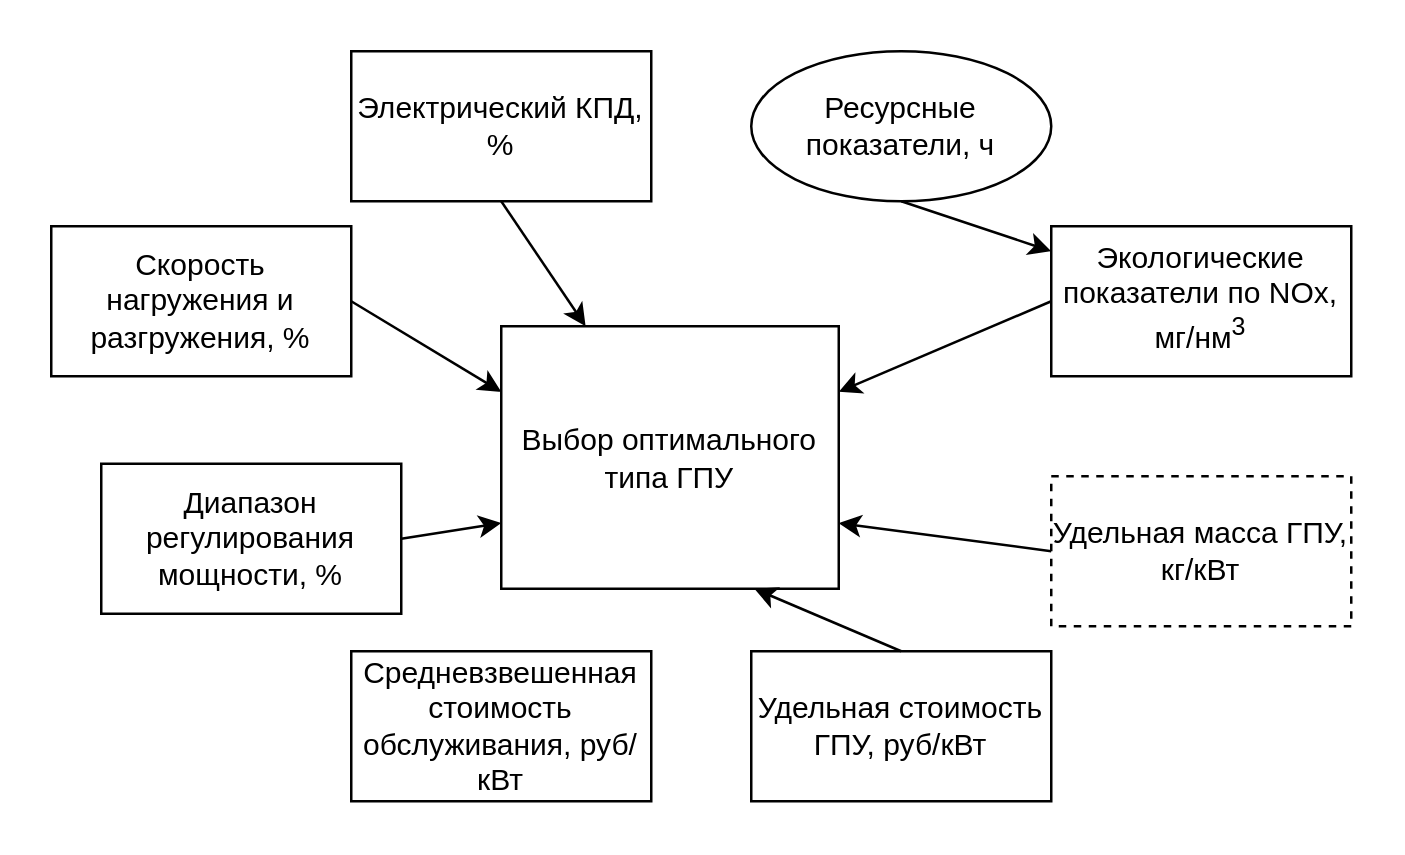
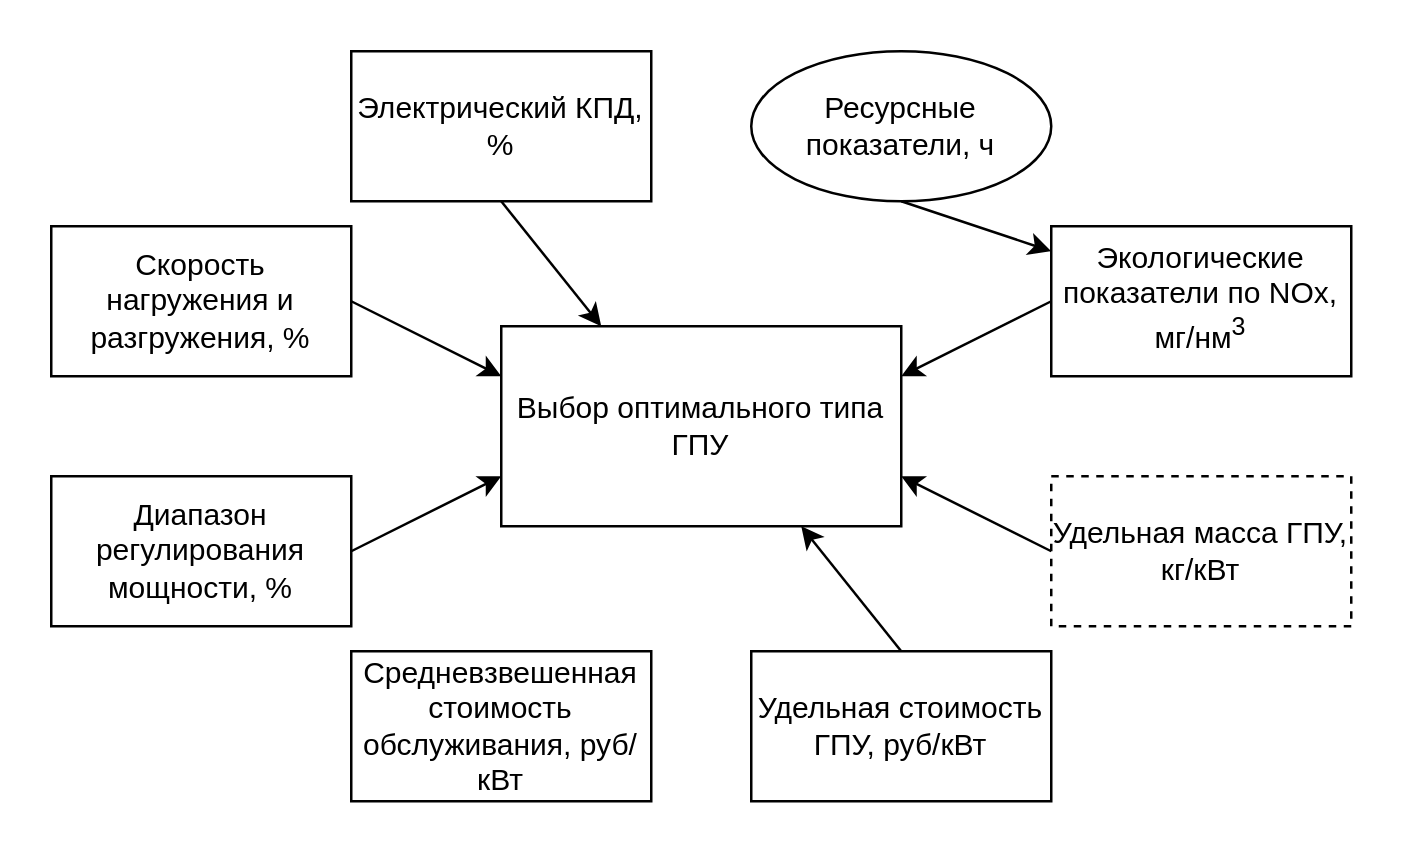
(670, 458) -> (701, 426)
(251, 539) -> (201, 551)
